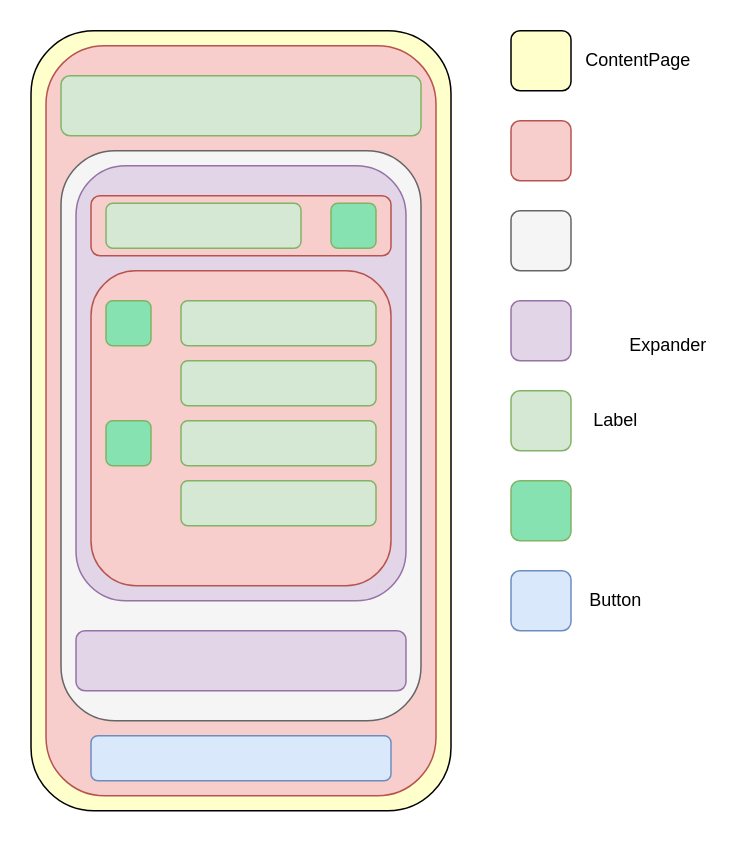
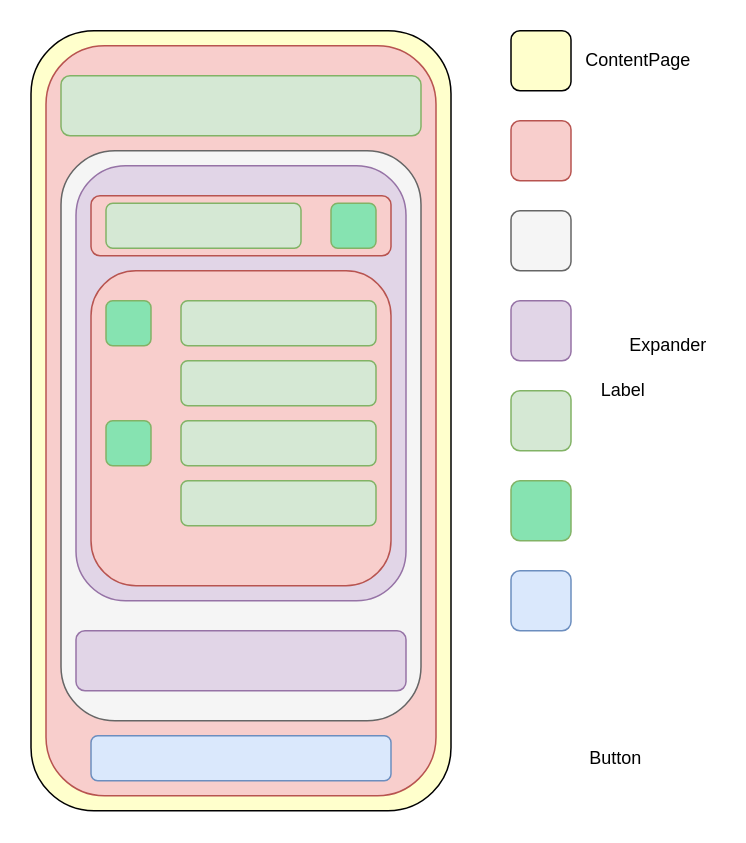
(616, 421) -> (623, 391)
(616, 601) -> (616, 758)
